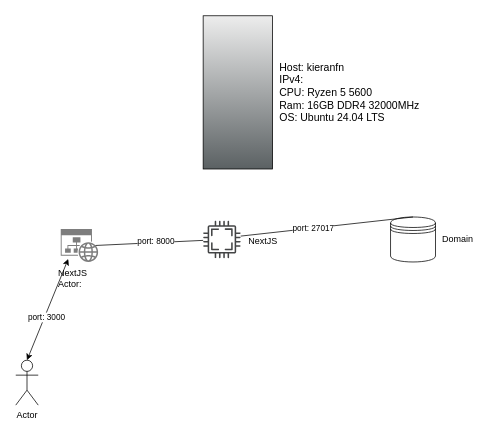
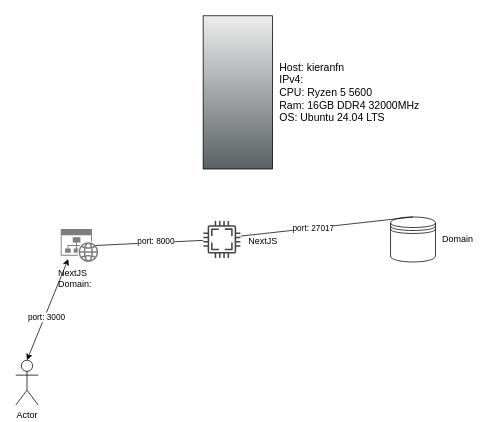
(73, 279) -> (73, 279)
